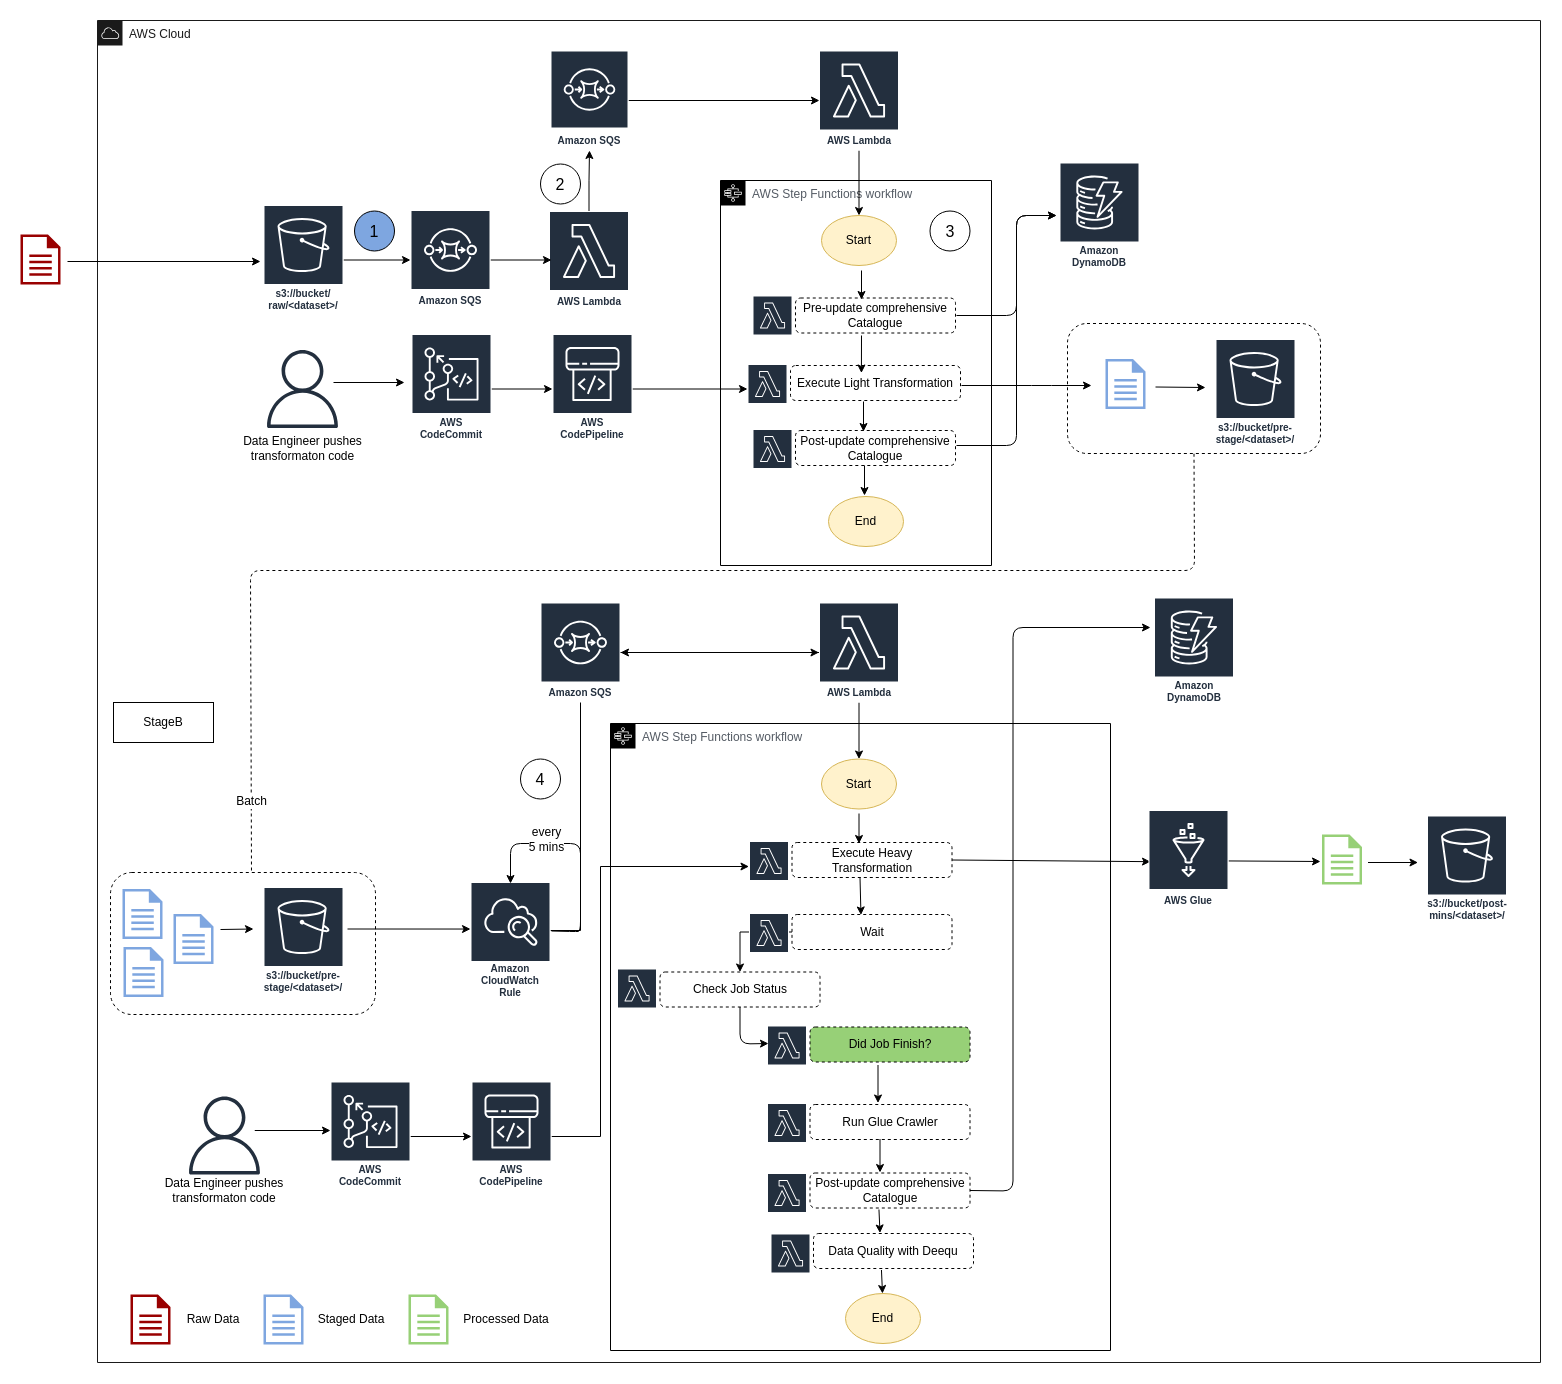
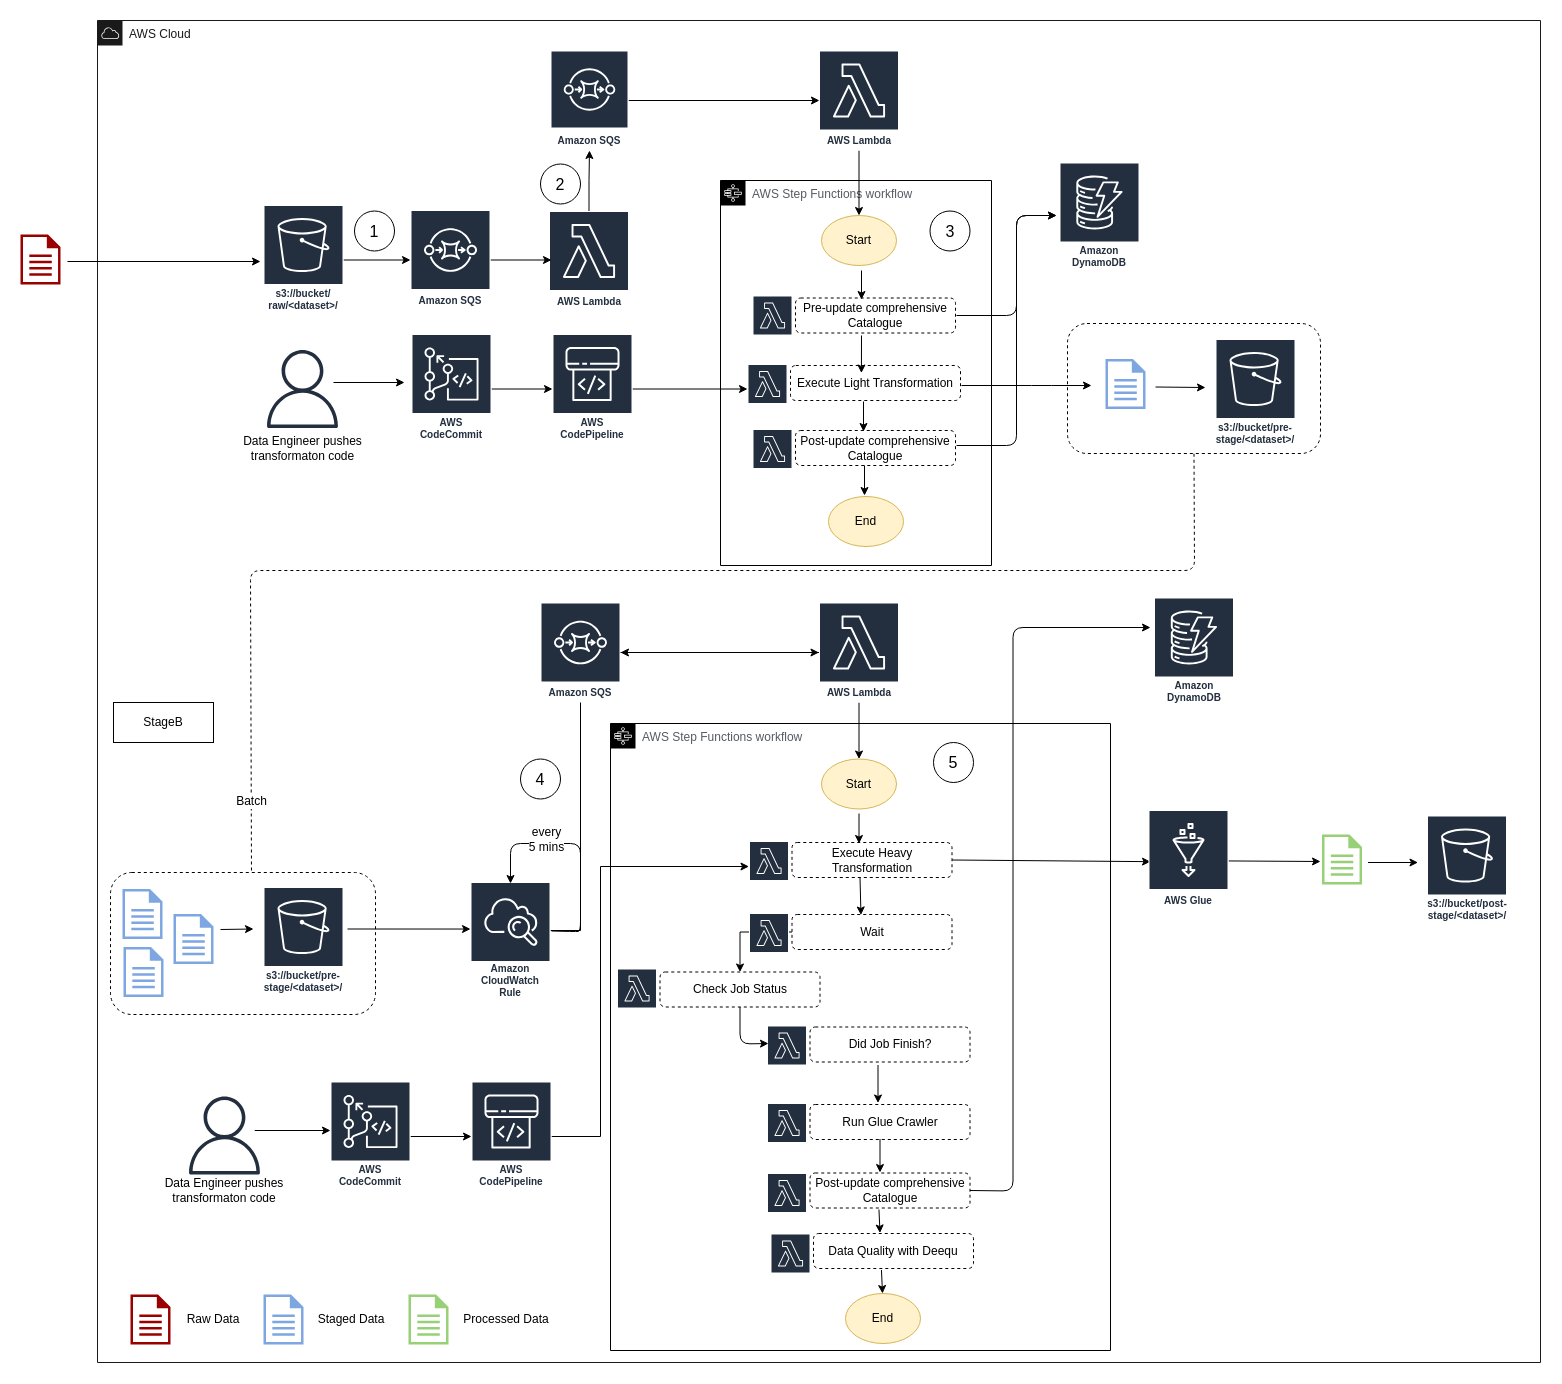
(375, 231) -> (375, 231)
none -> (954, 763)
(1468, 904) -> (1468, 904)
(890, 1045) -> (890, 1045)
